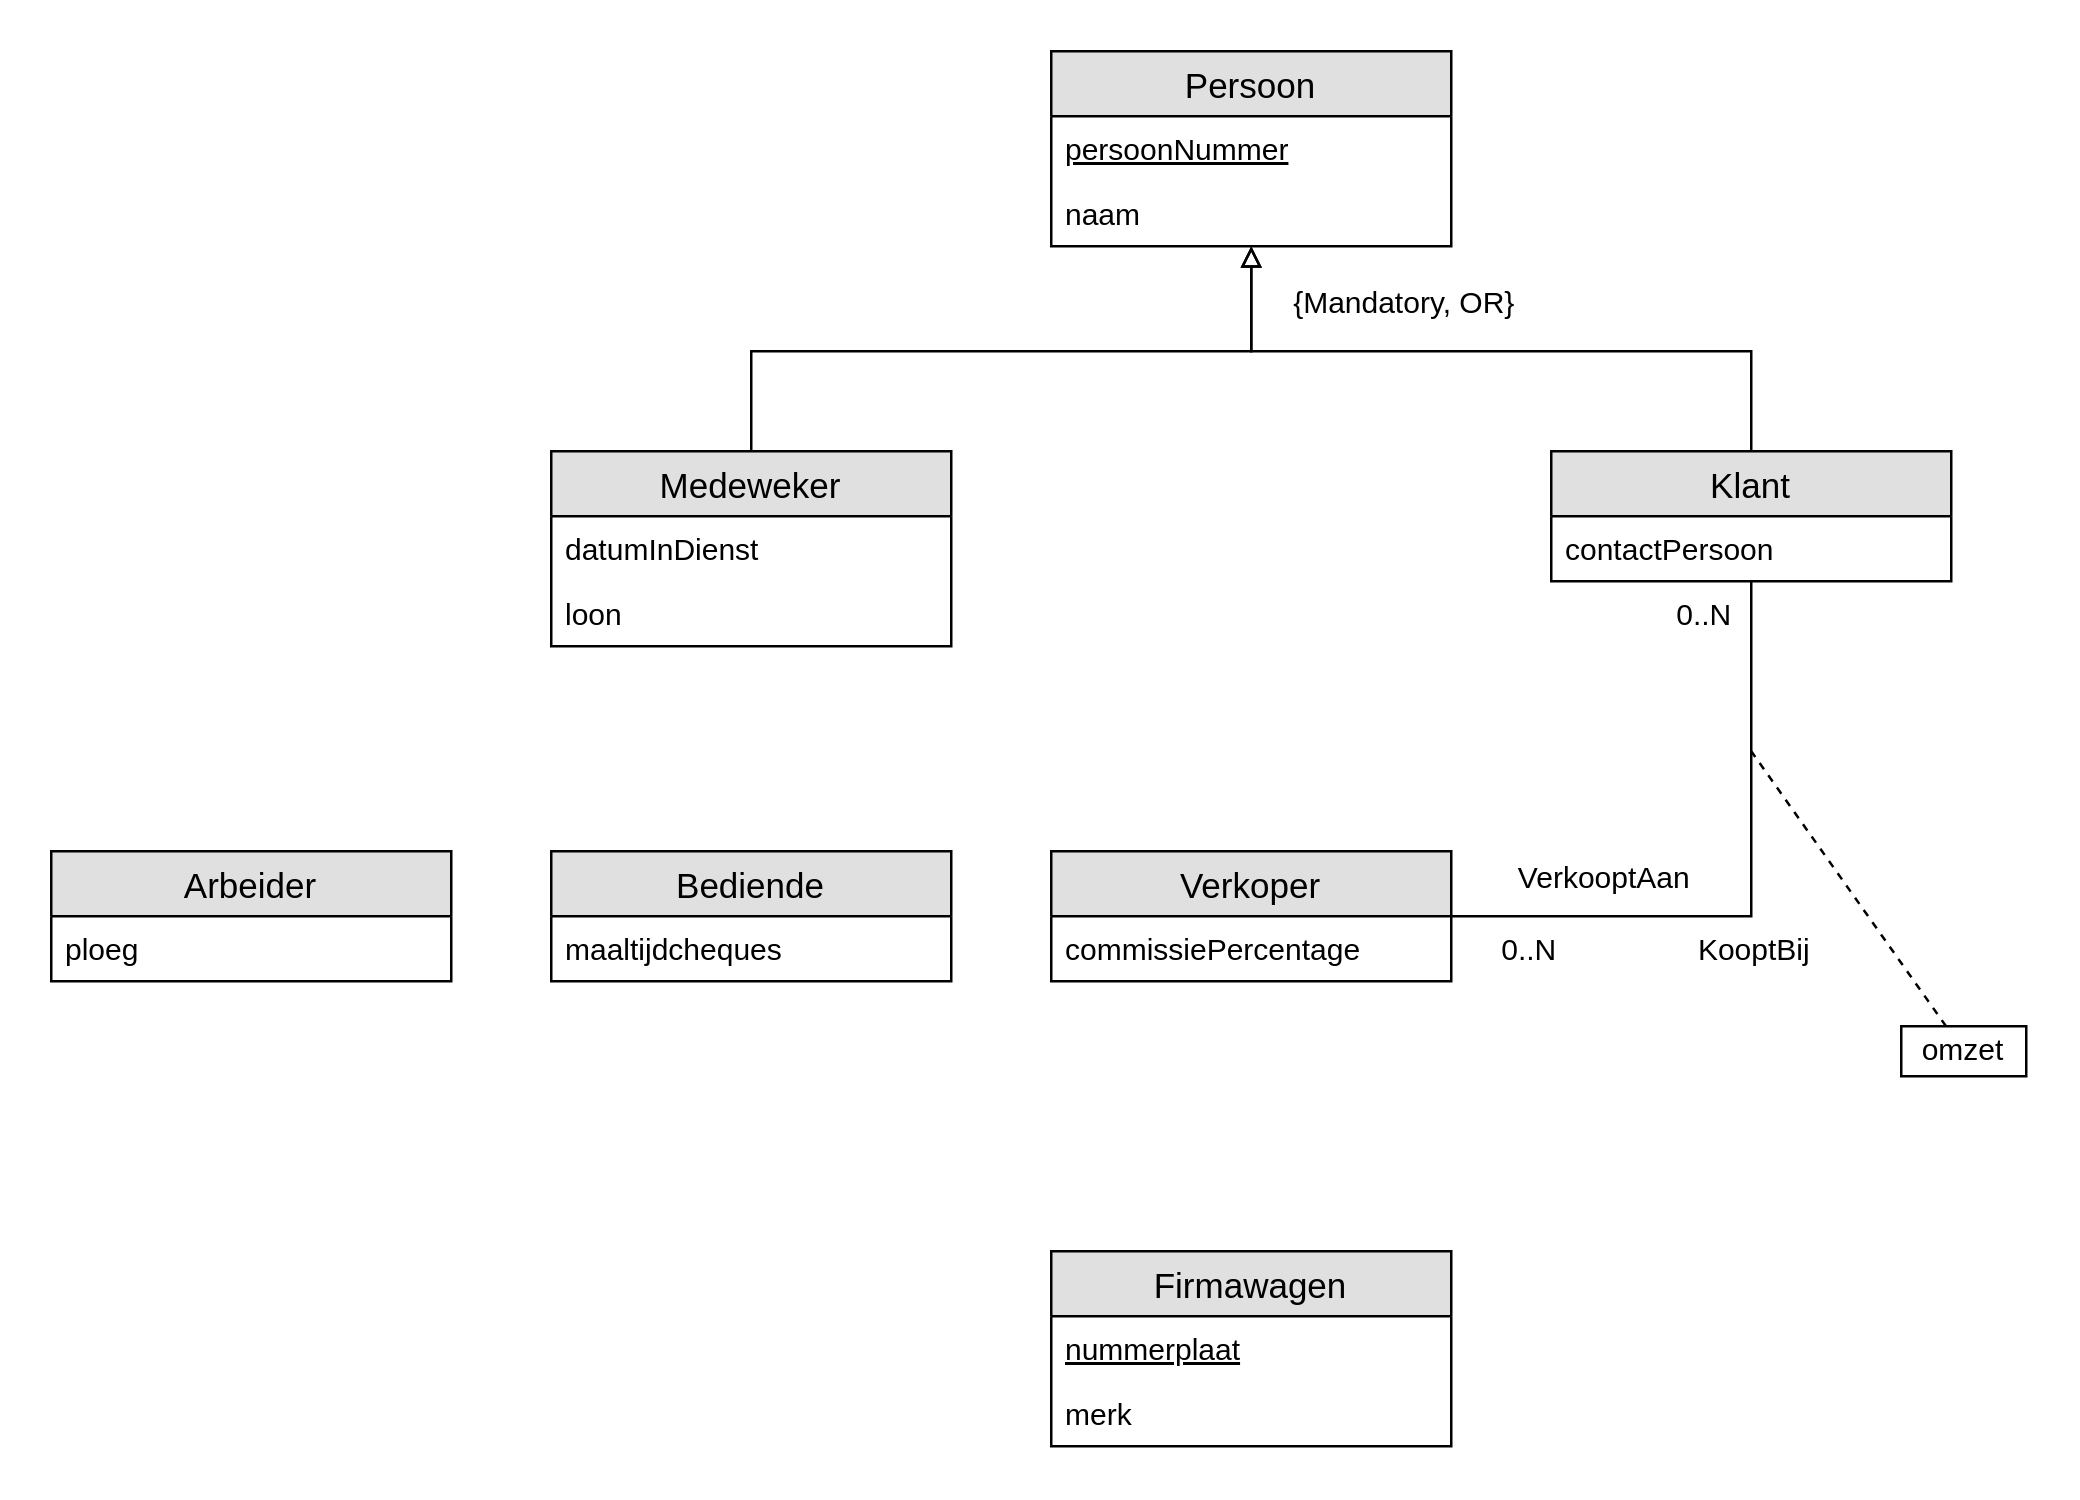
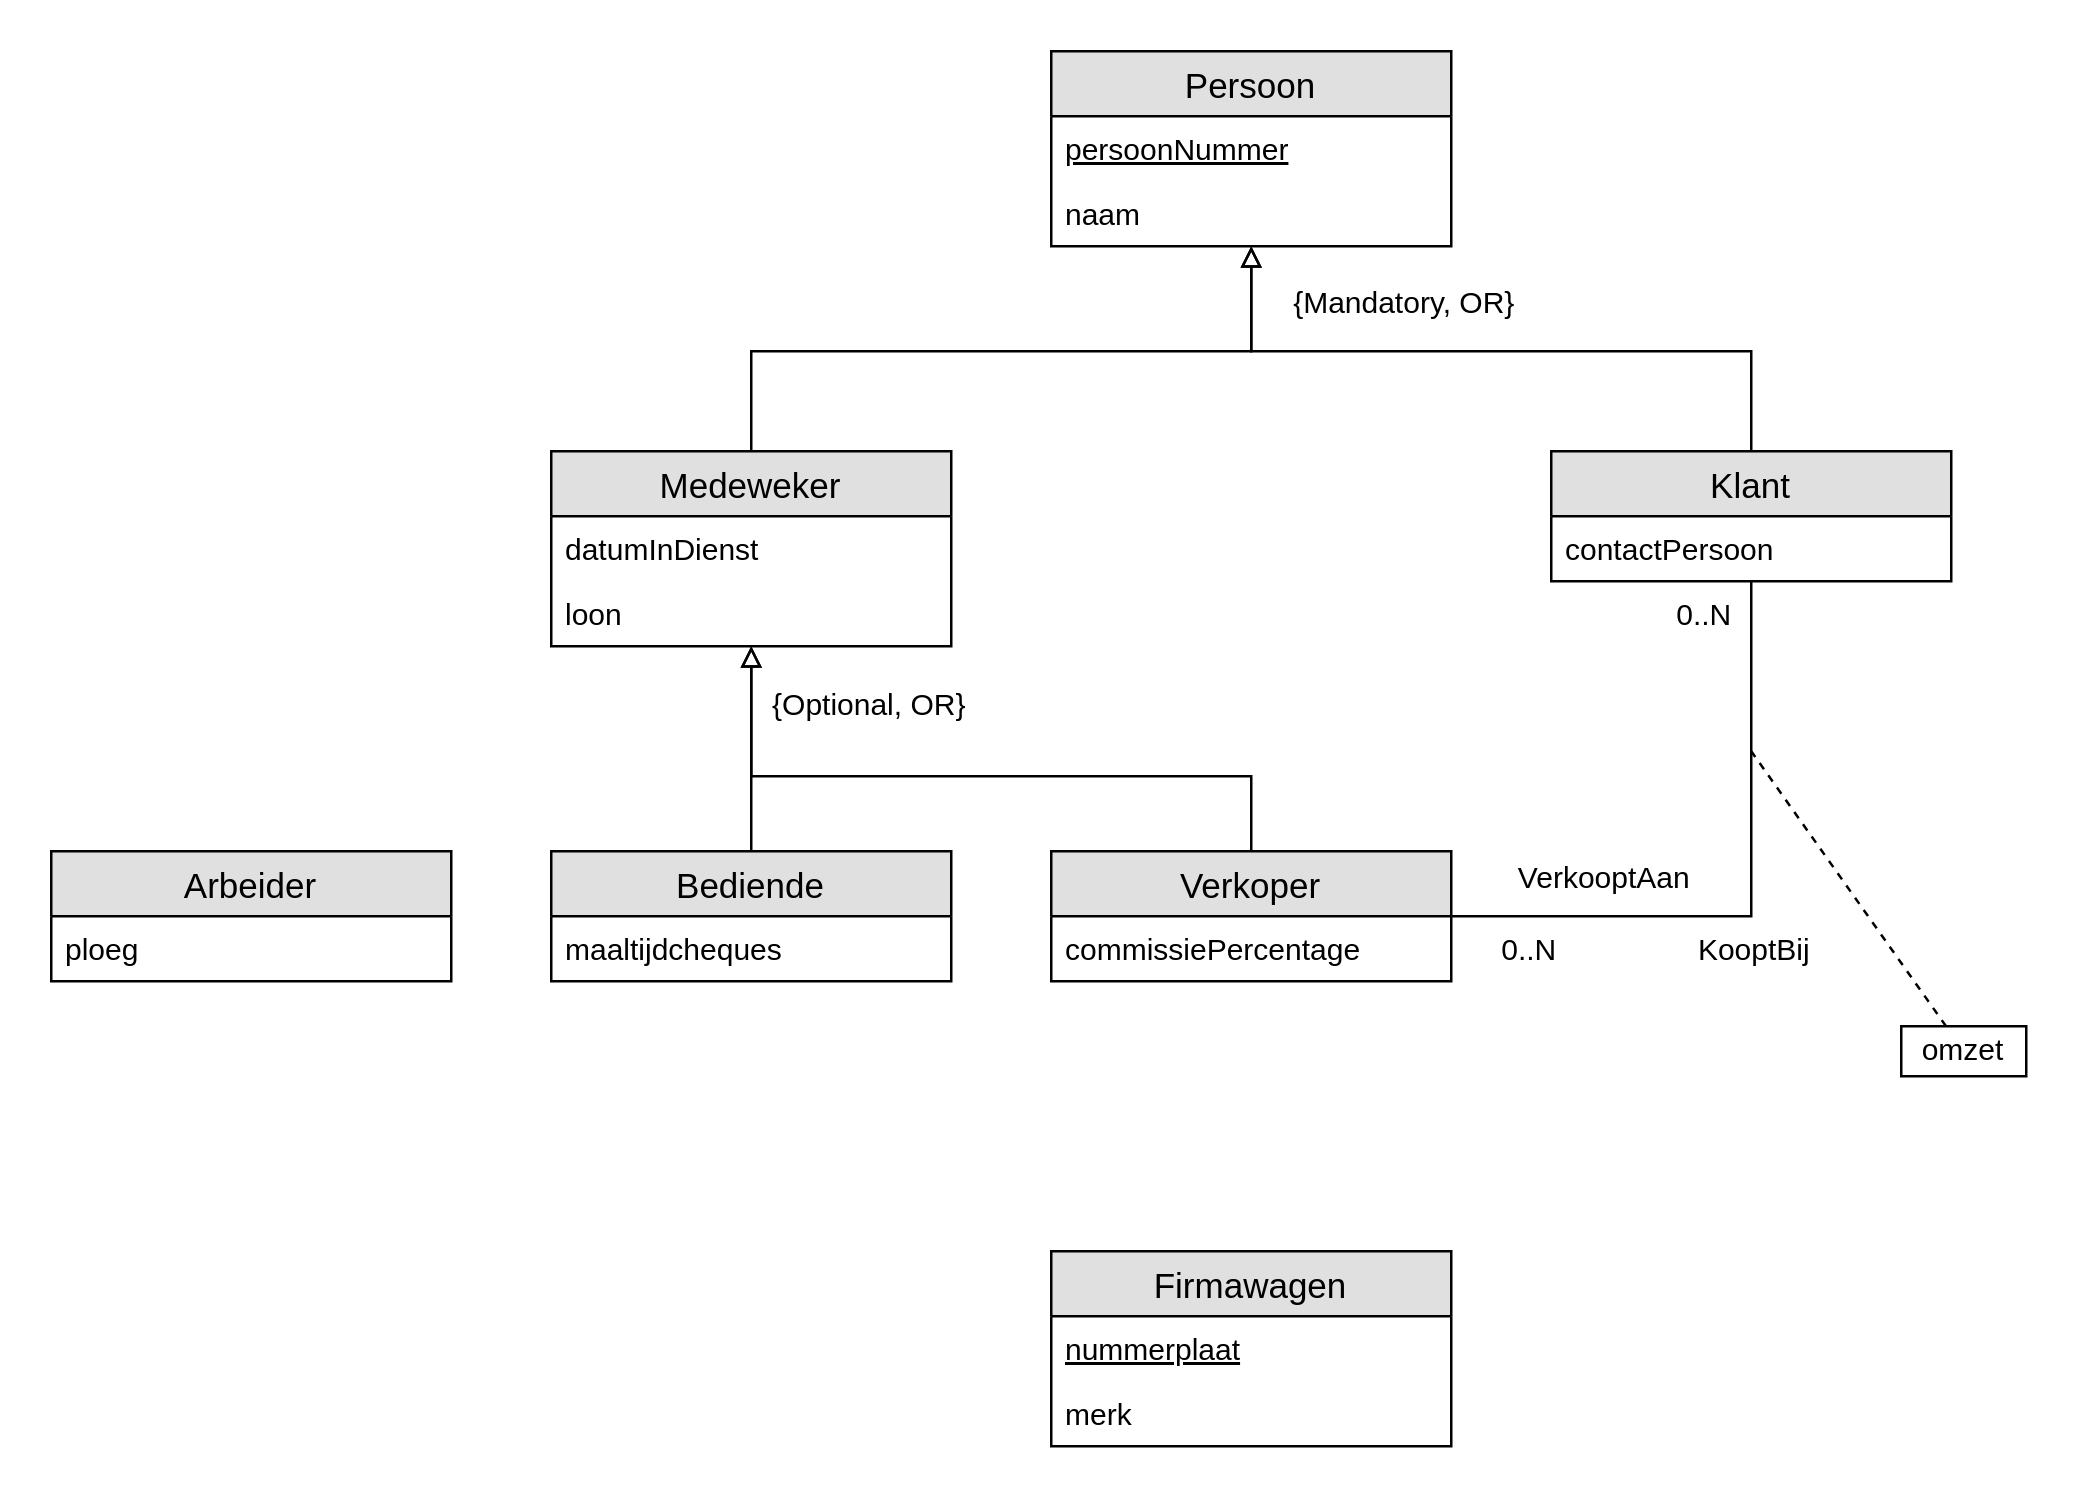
none -> (1041, 776)
none -> (751, 816)
